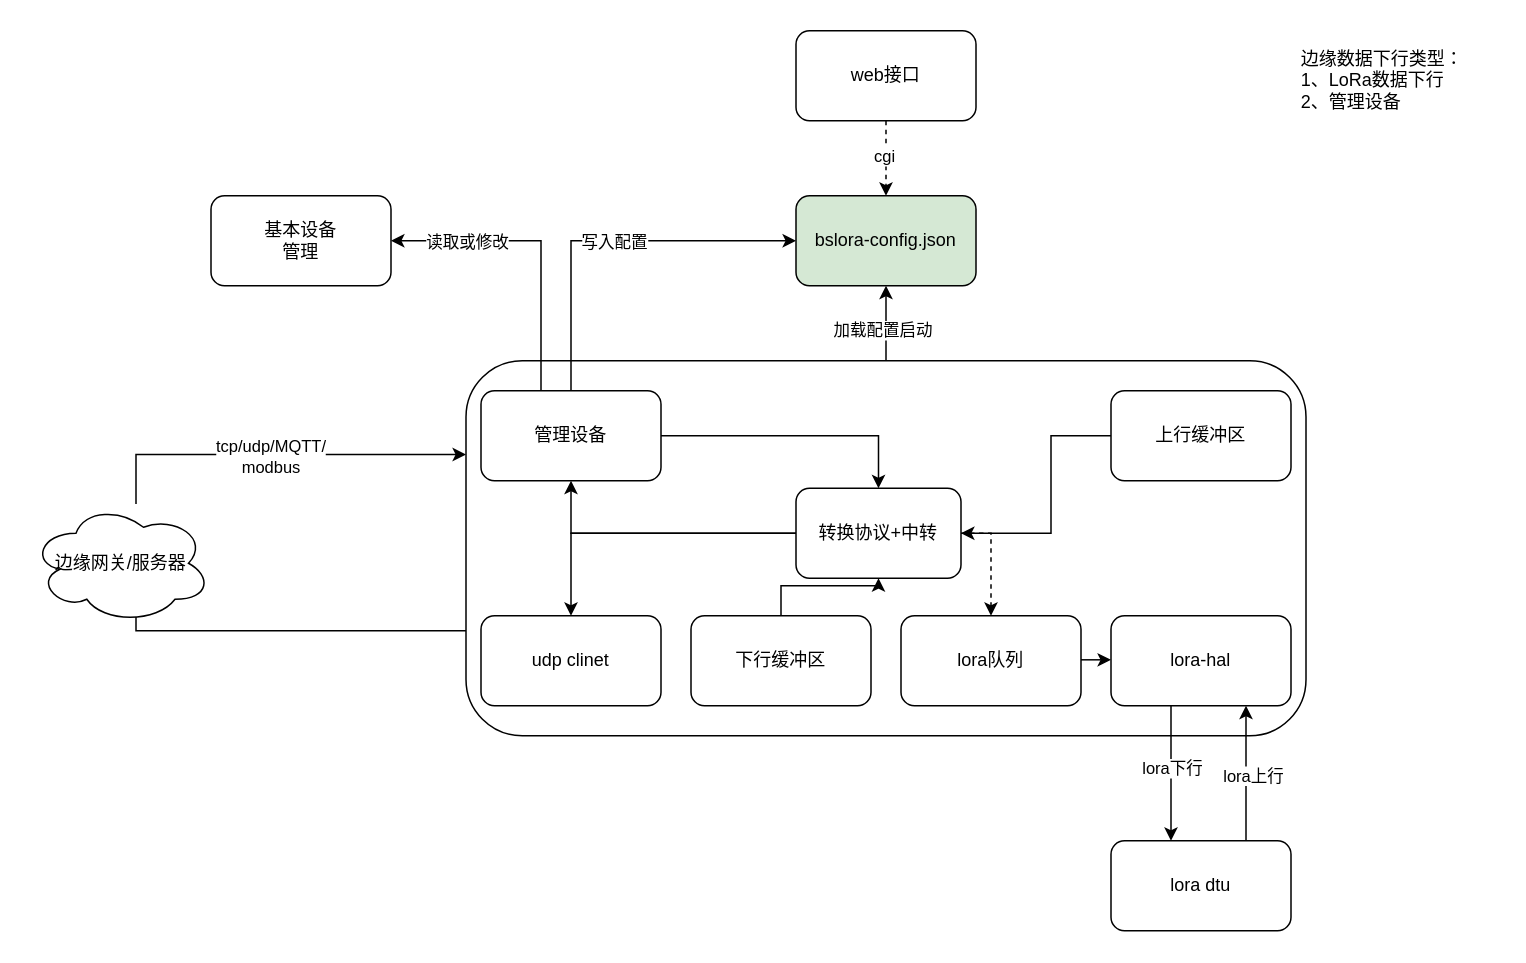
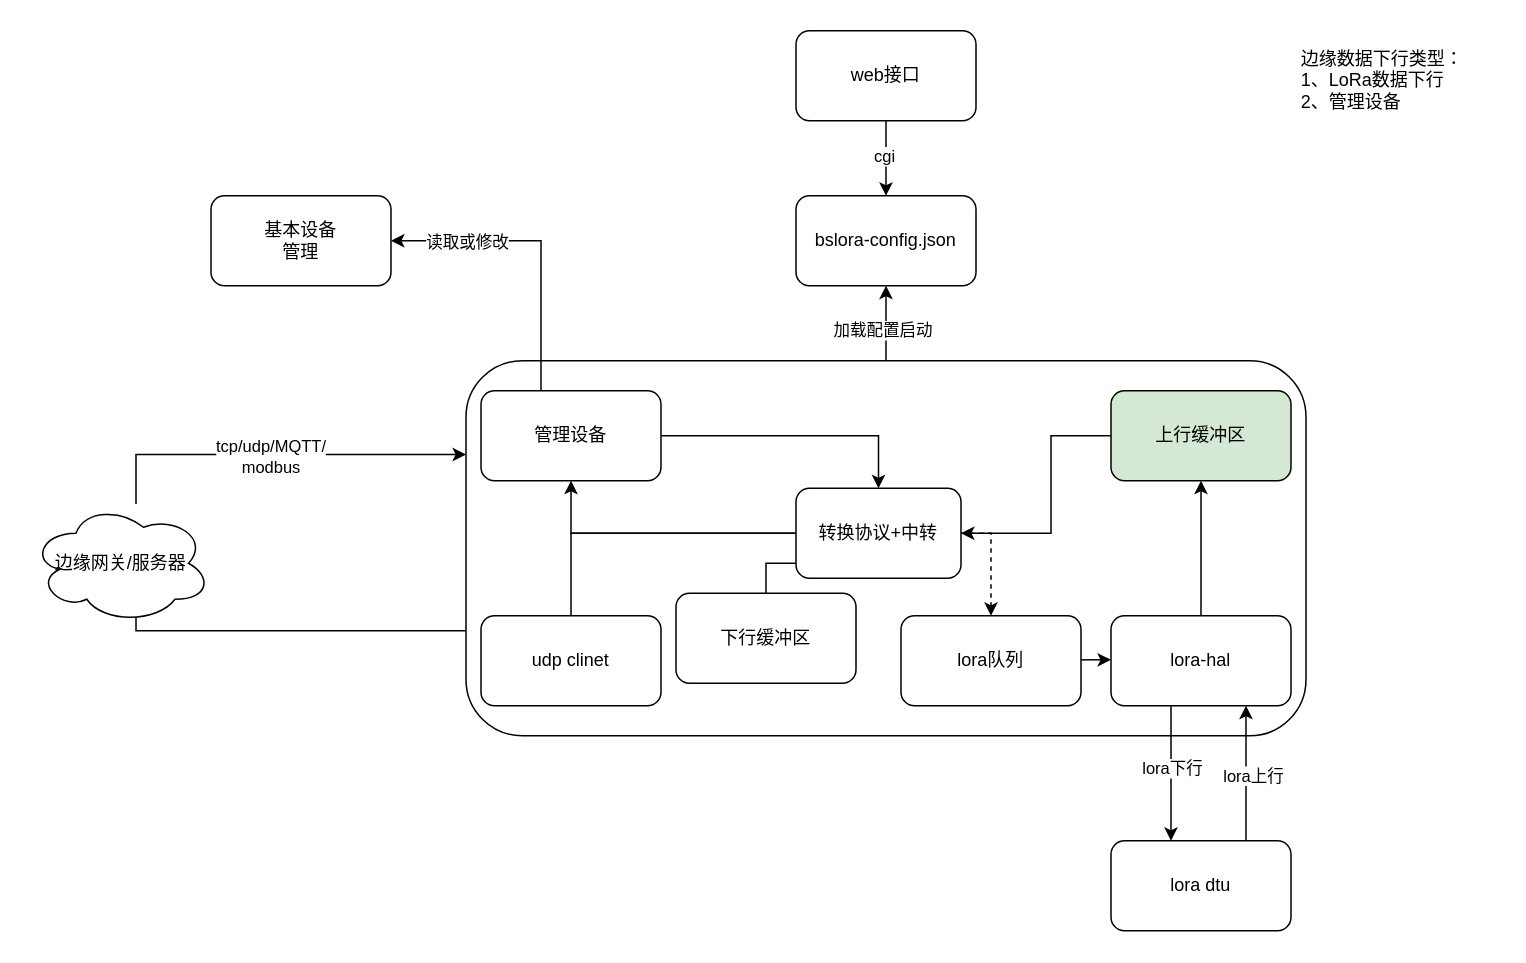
(886, 135) -> (886, 135)
(603, 241) -> none
(886, 241) -> (886, 241)
(1201, 436) -> (1201, 436)
none -> (1201, 554)
(571, 604) -> (571, 608)
(781, 661) -> (766, 638)
